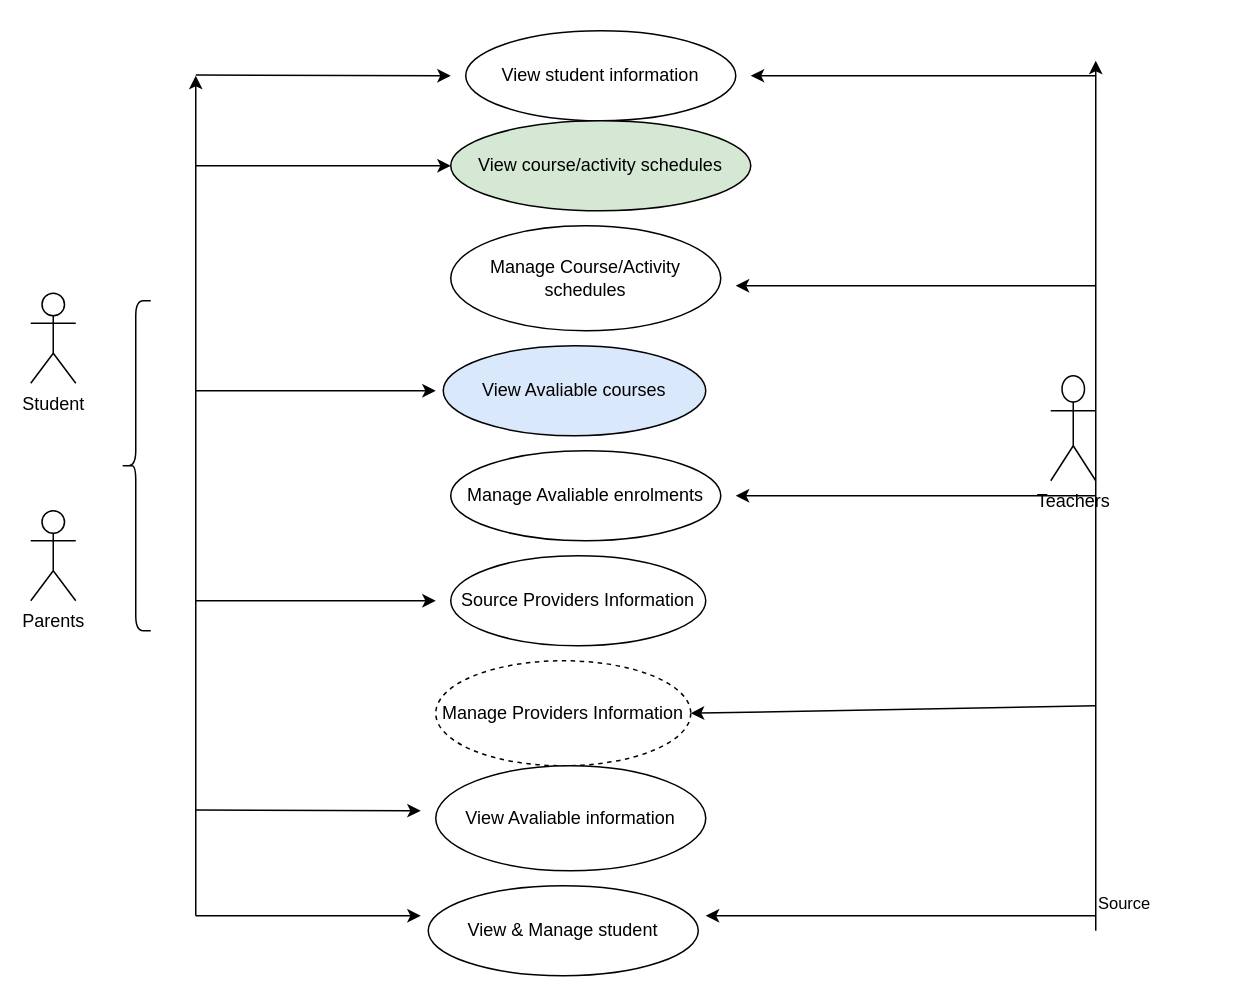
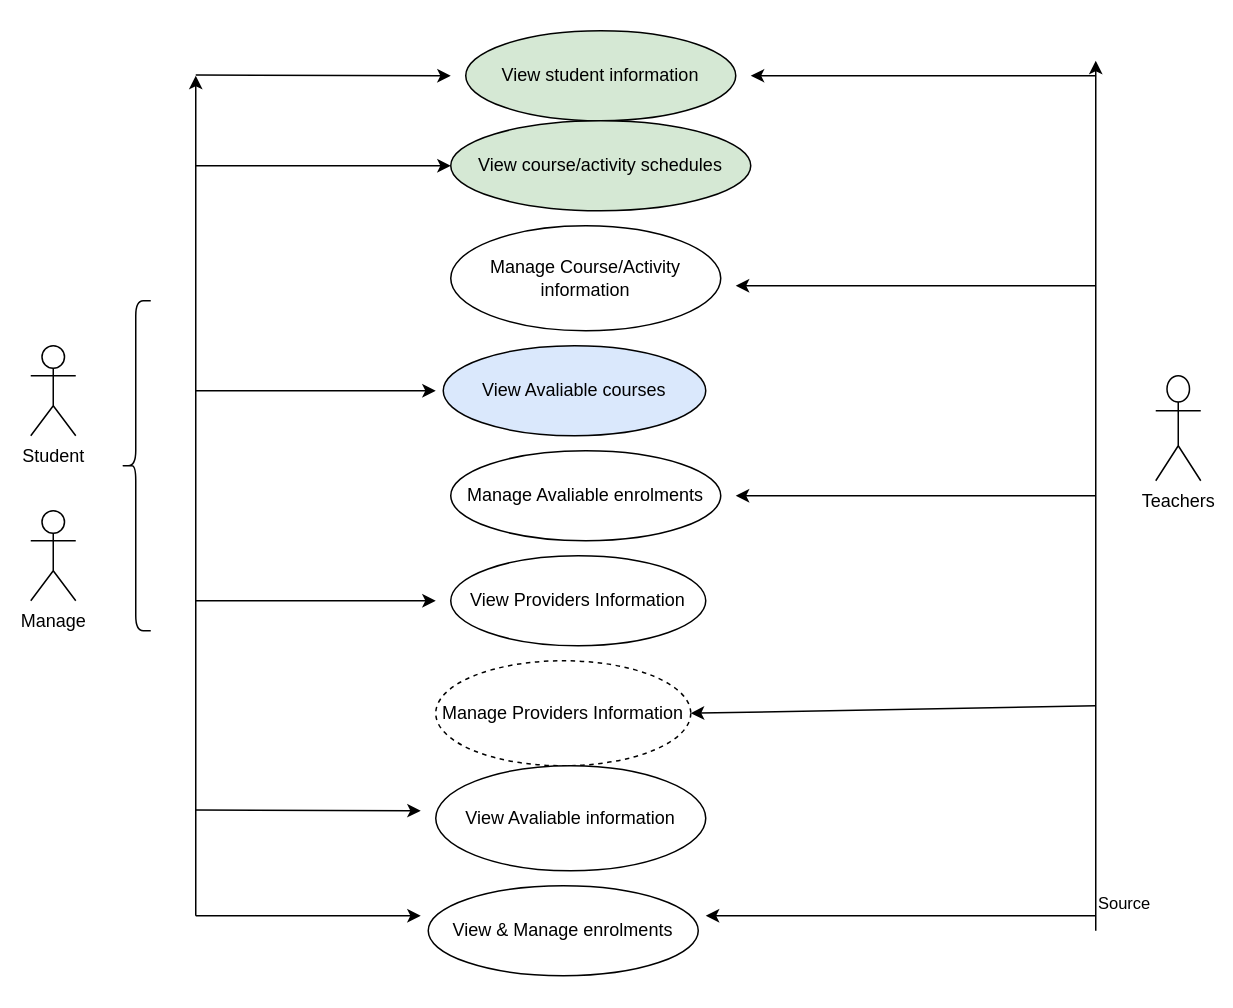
(601, 76) -> (601, 76)
(586, 278) -> (586, 278)
(53, 338) -> (53, 391)
(1073, 428) -> (1178, 428)
(578, 601) -> (578, 601)
(54, 622) -> (54, 622)
(563, 931) -> (563, 931)
